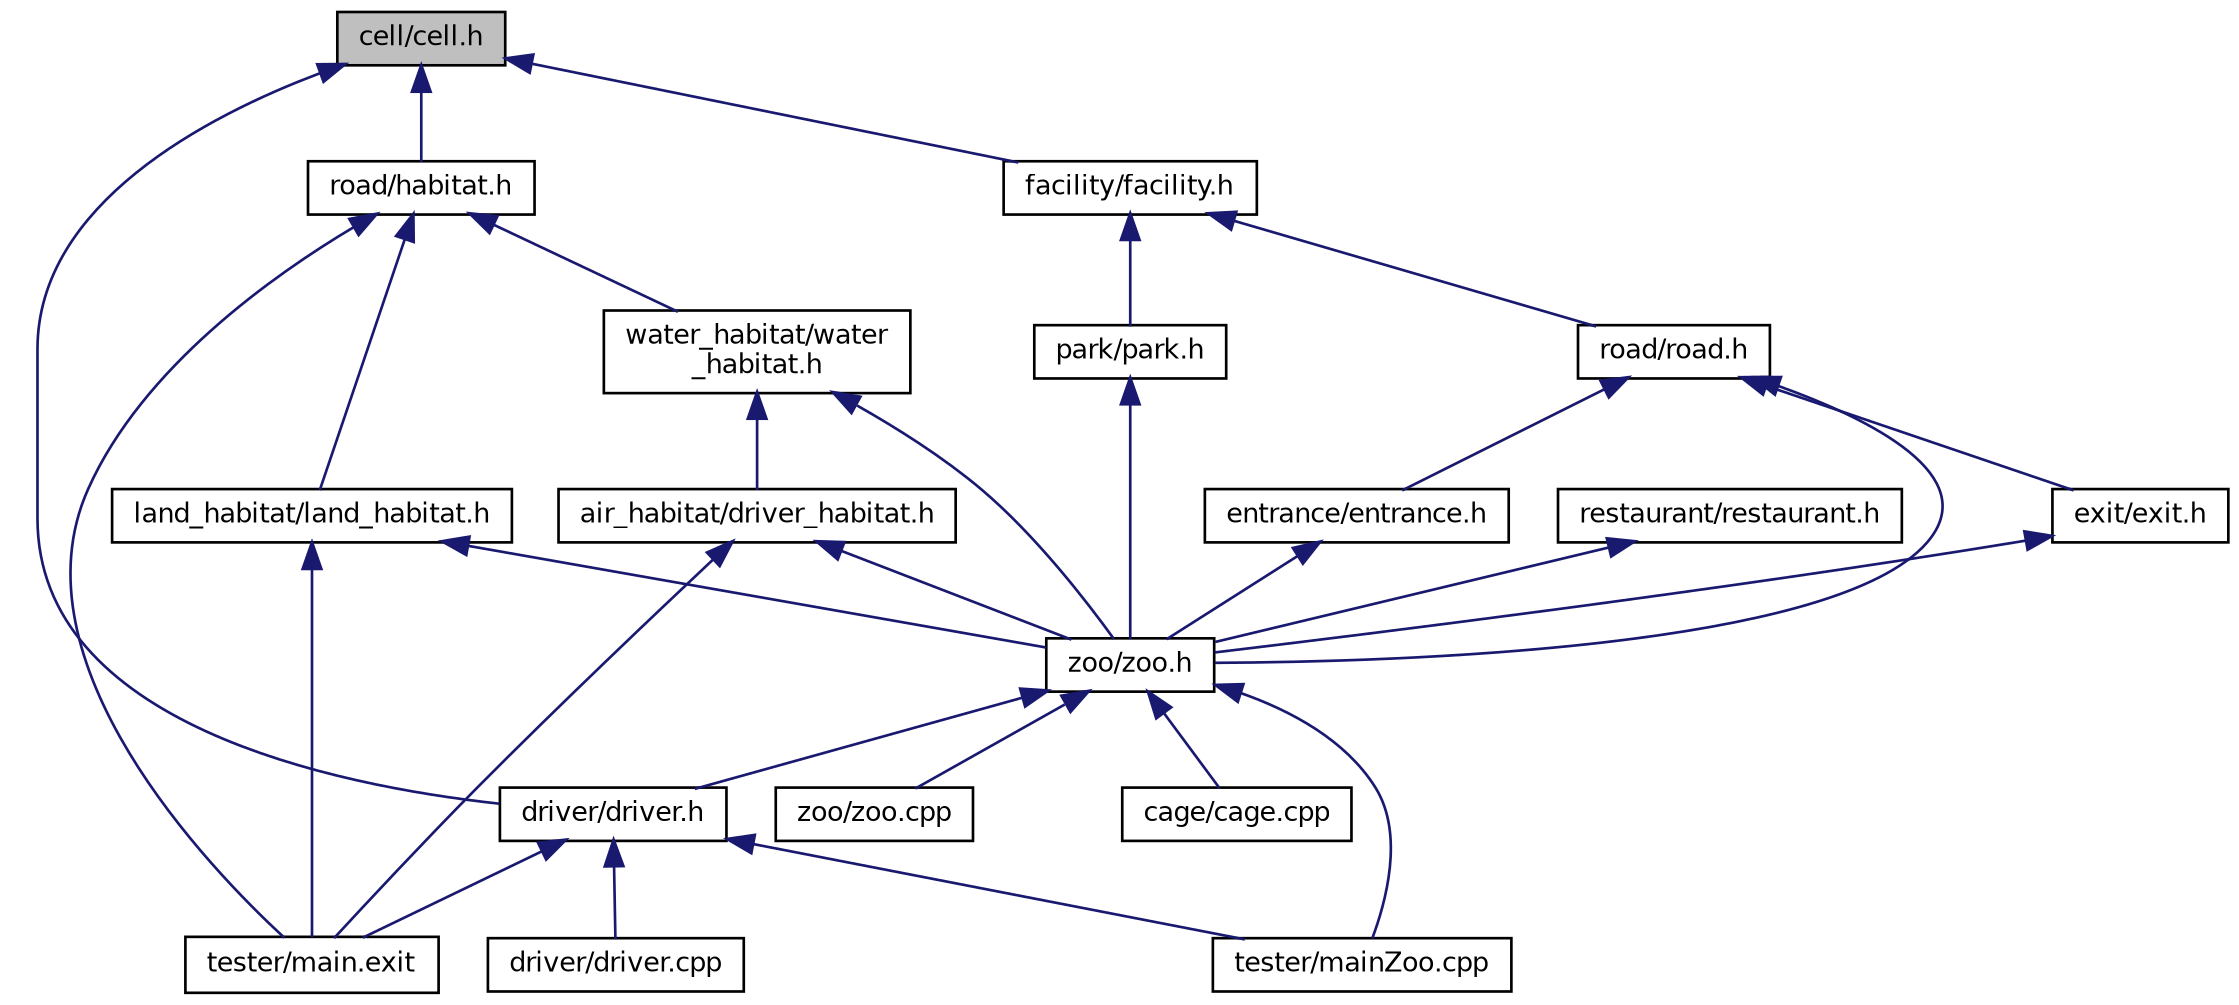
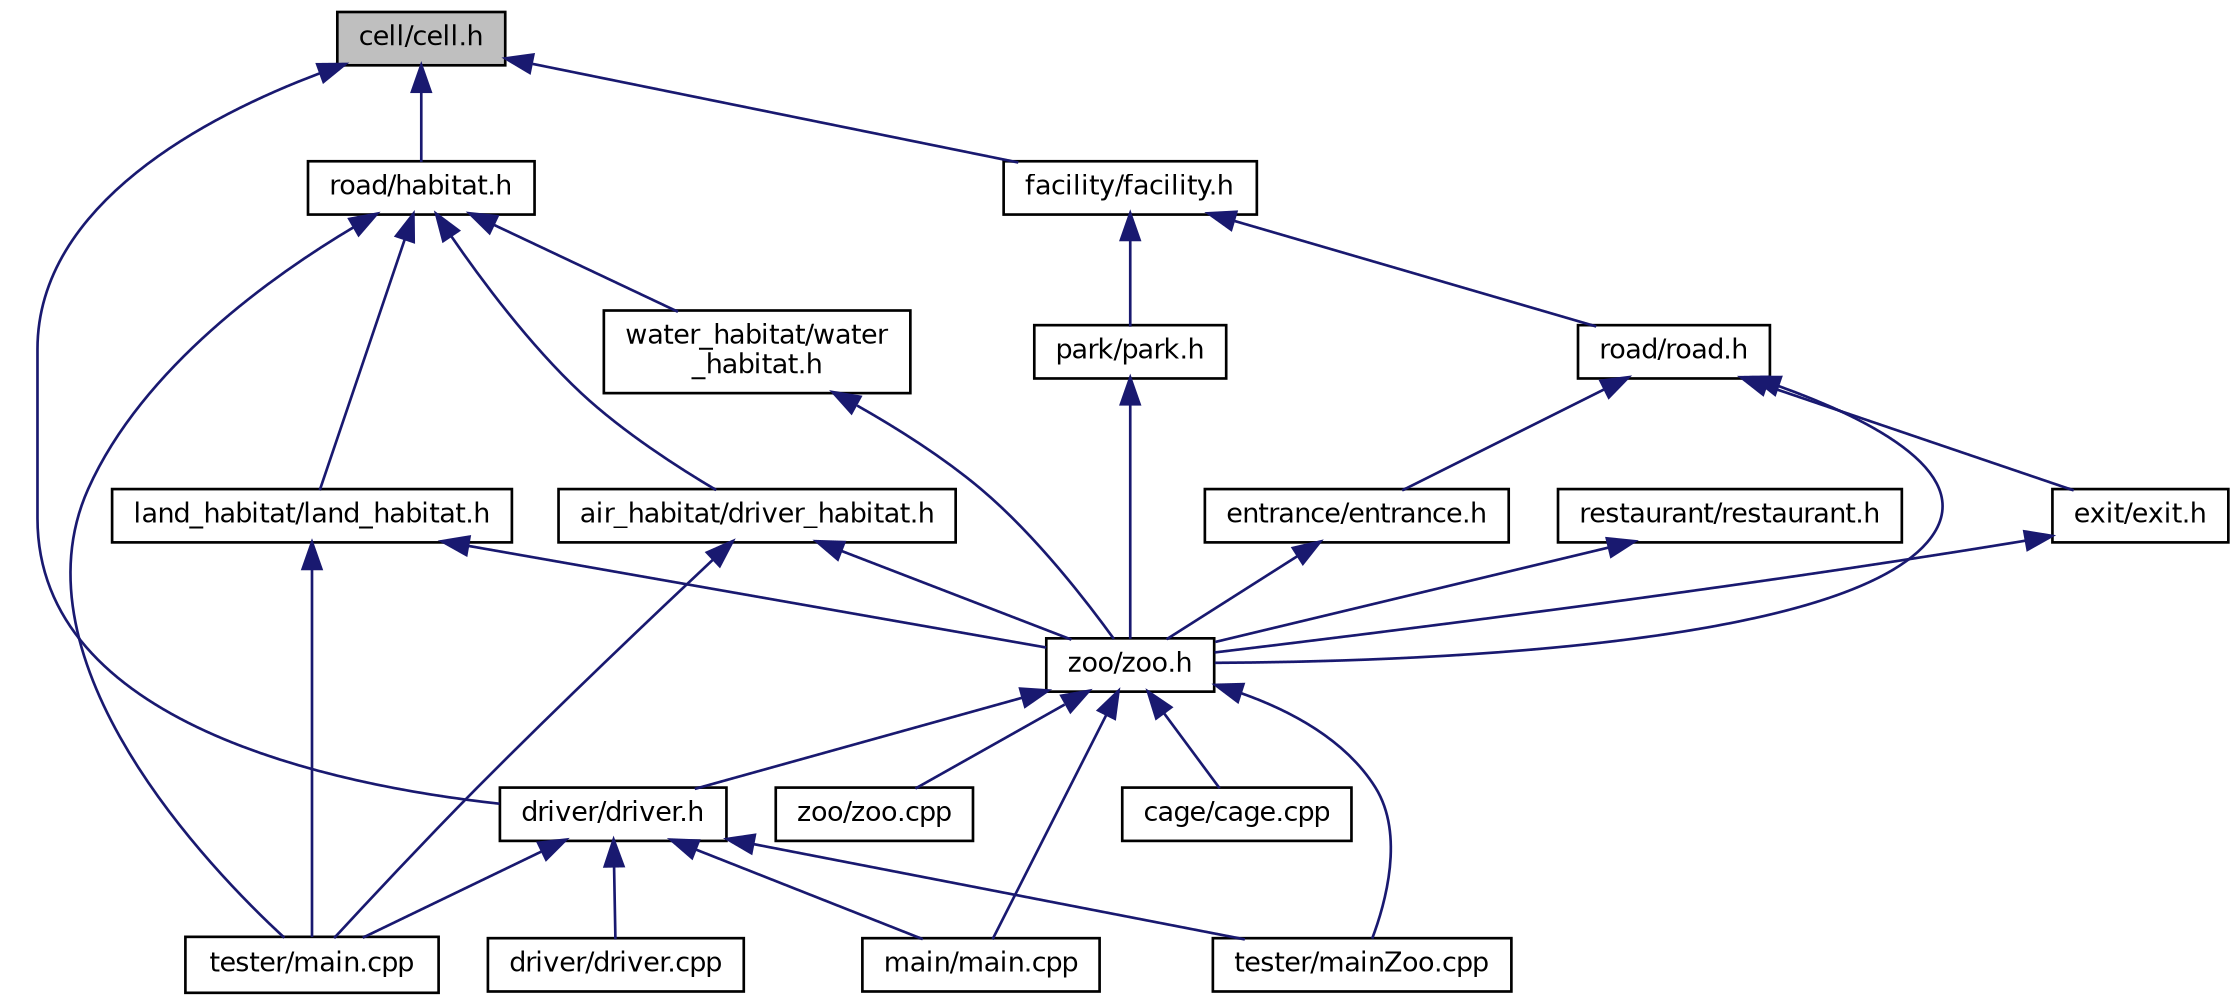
(757, 454) -> (568, 380)
(312, 965) -> (312, 965)
none -> (981, 965)
